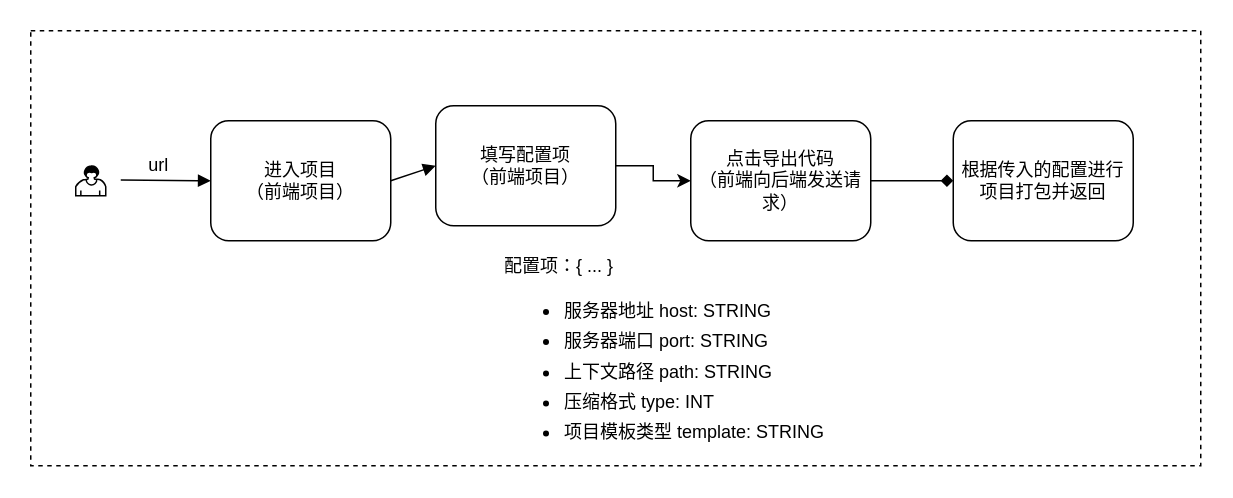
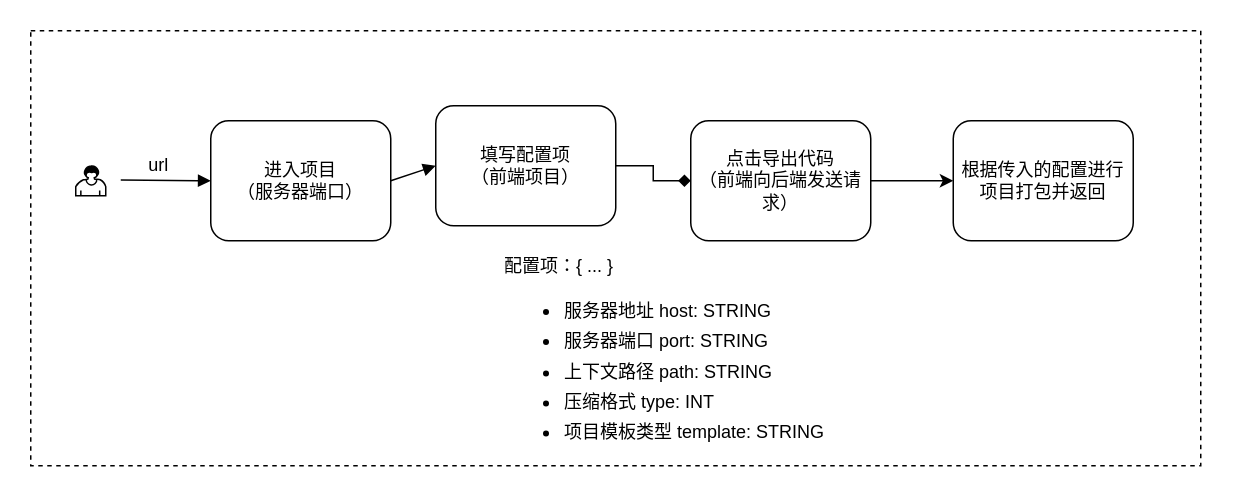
(301, 181) -> (301, 181)
(679, 181) -> (678, 181)
(941, 181) -> (942, 181)
